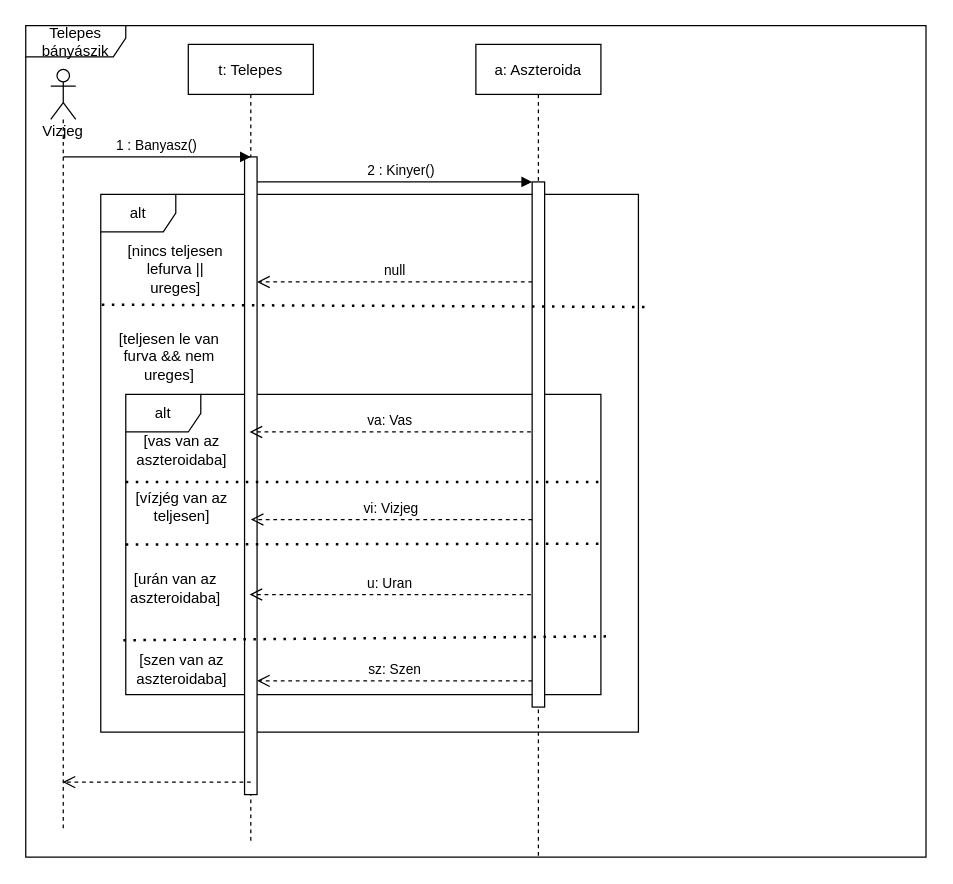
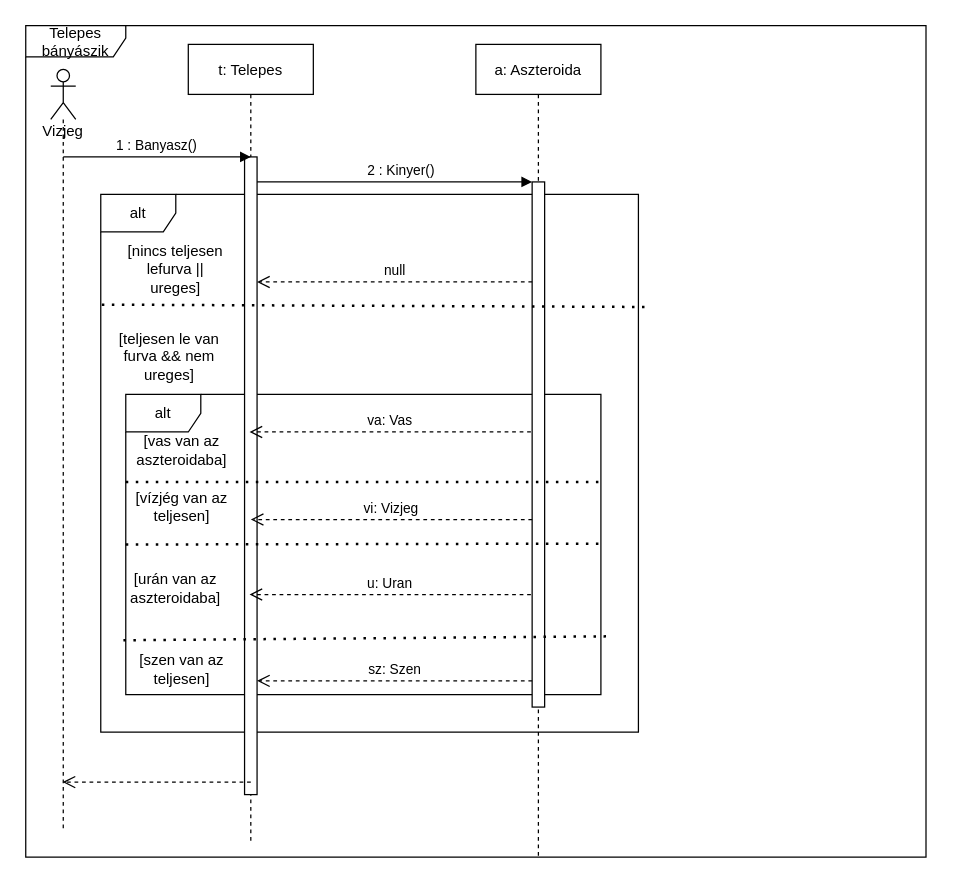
(182, 669) -> (182, 669)
